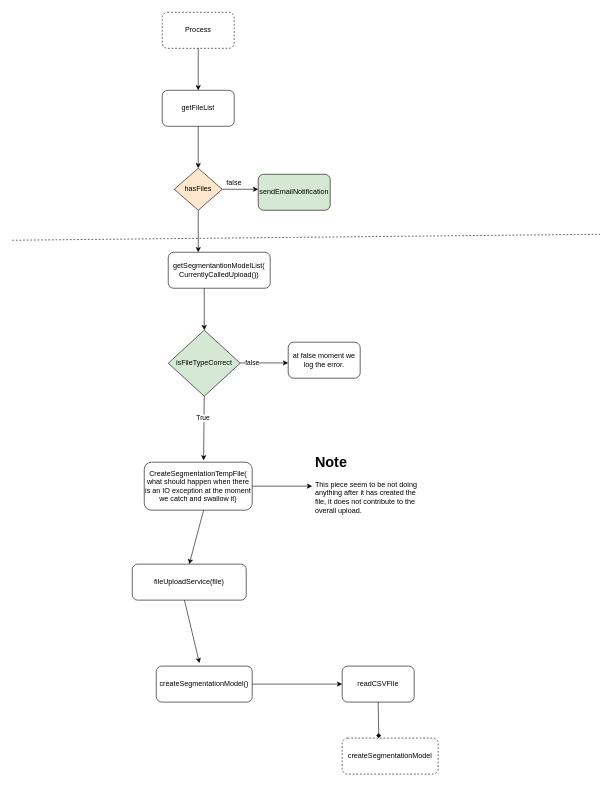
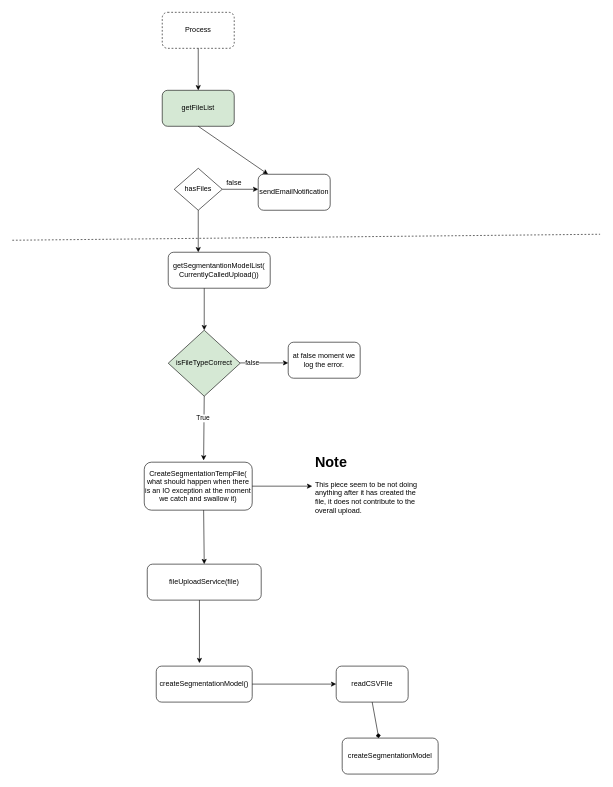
(198, 108) -> (198, 108)
(198, 162) -> (232, 149)
(198, 189) -> (198, 189)
(294, 192) -> (294, 192)
(189, 582) -> (204, 582)
(378, 684) -> (372, 684)
(390, 756) -> (390, 756)
